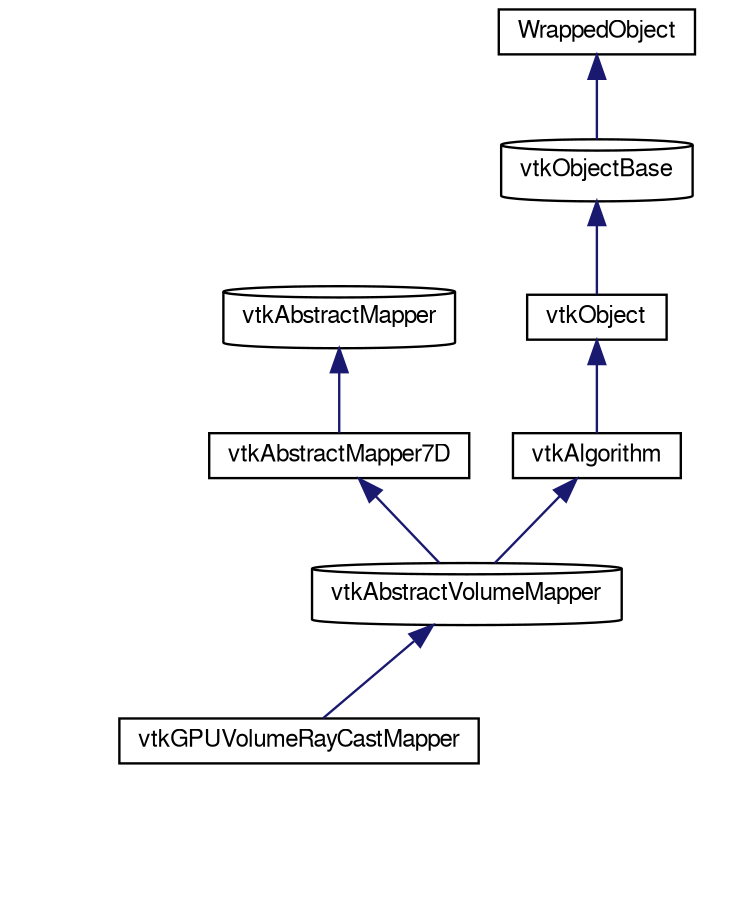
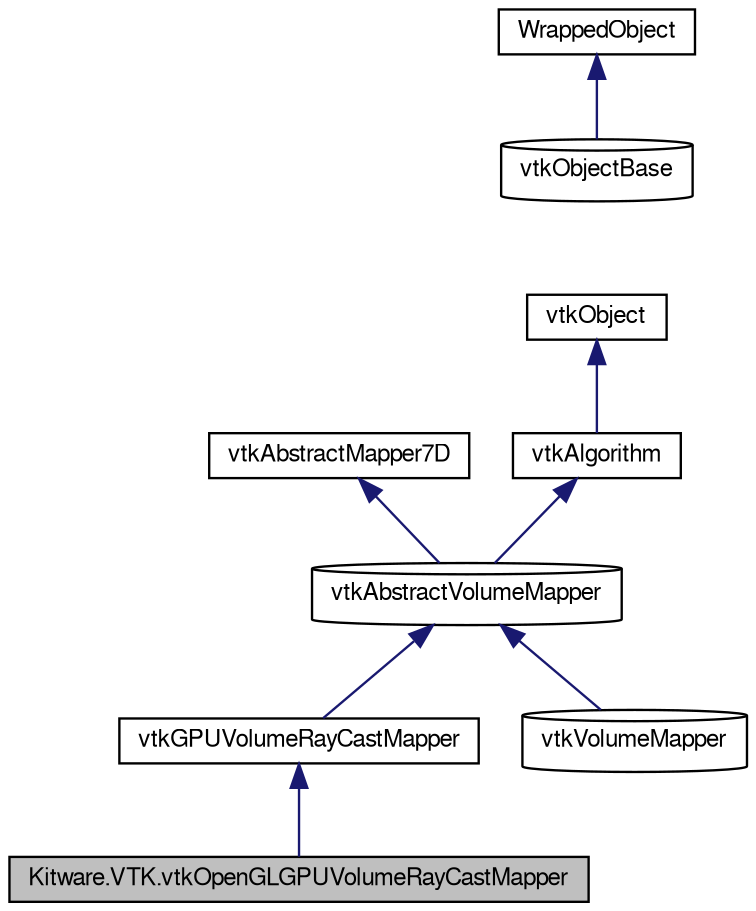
(597, 260) -> none
(339, 317) -> none
none -> (635, 741)
none -> (299, 879)
